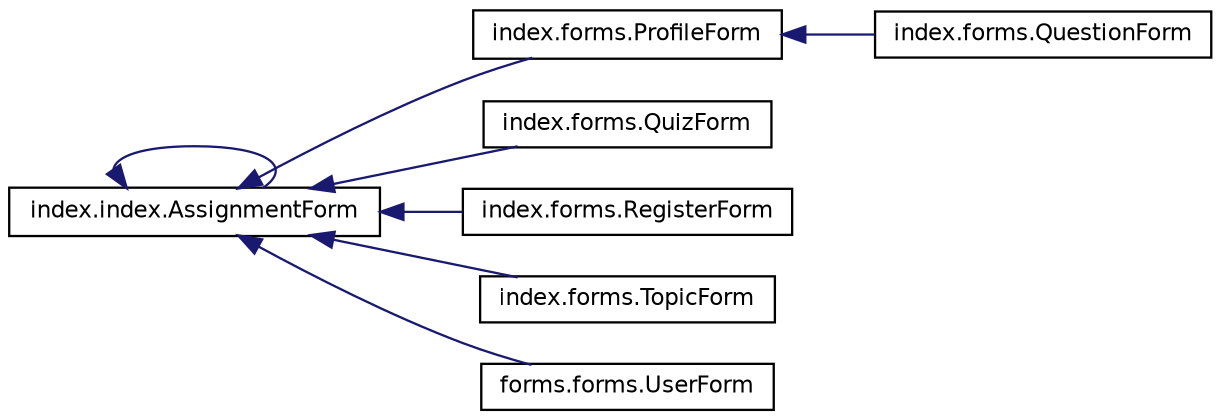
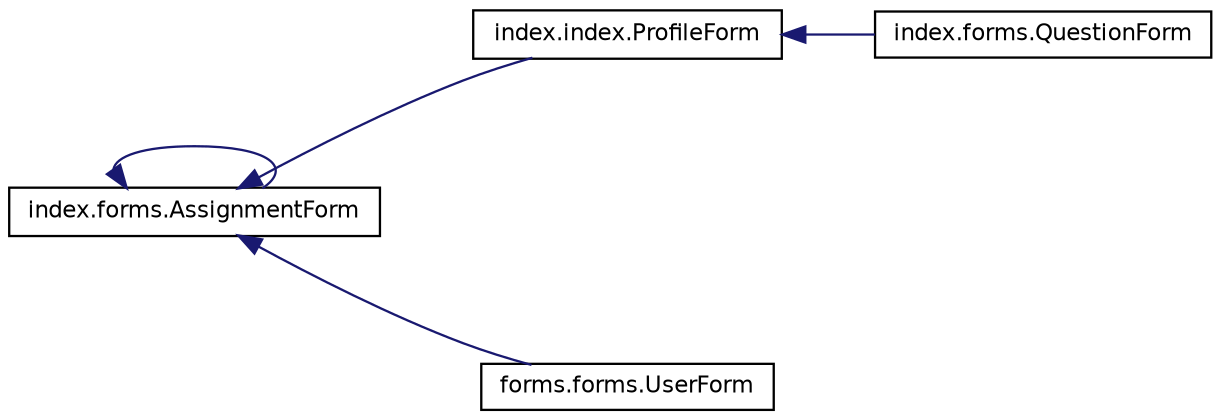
(628, 35) -> (628, 35)
(628, 124) -> none
(195, 212) -> (195, 212)
(628, 212) -> none
(628, 299) -> none
